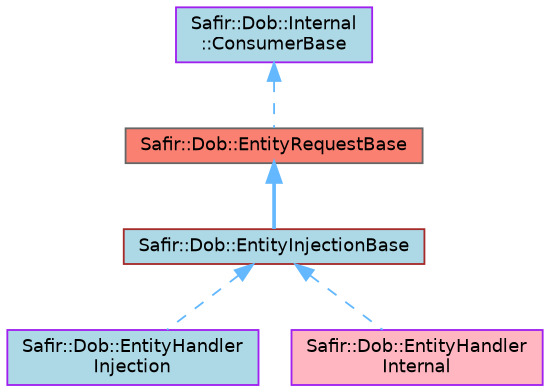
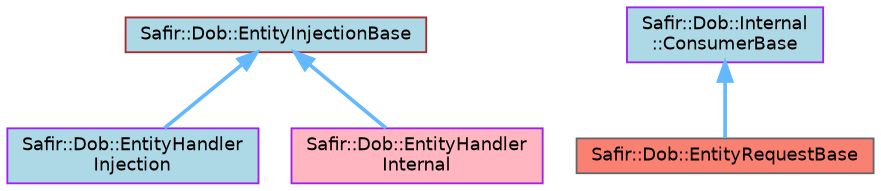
(274, 104) -> (725, 110)
(274, 206) -> none
(203, 303) -> (203, 96)
(346, 303) -> (348, 96)
